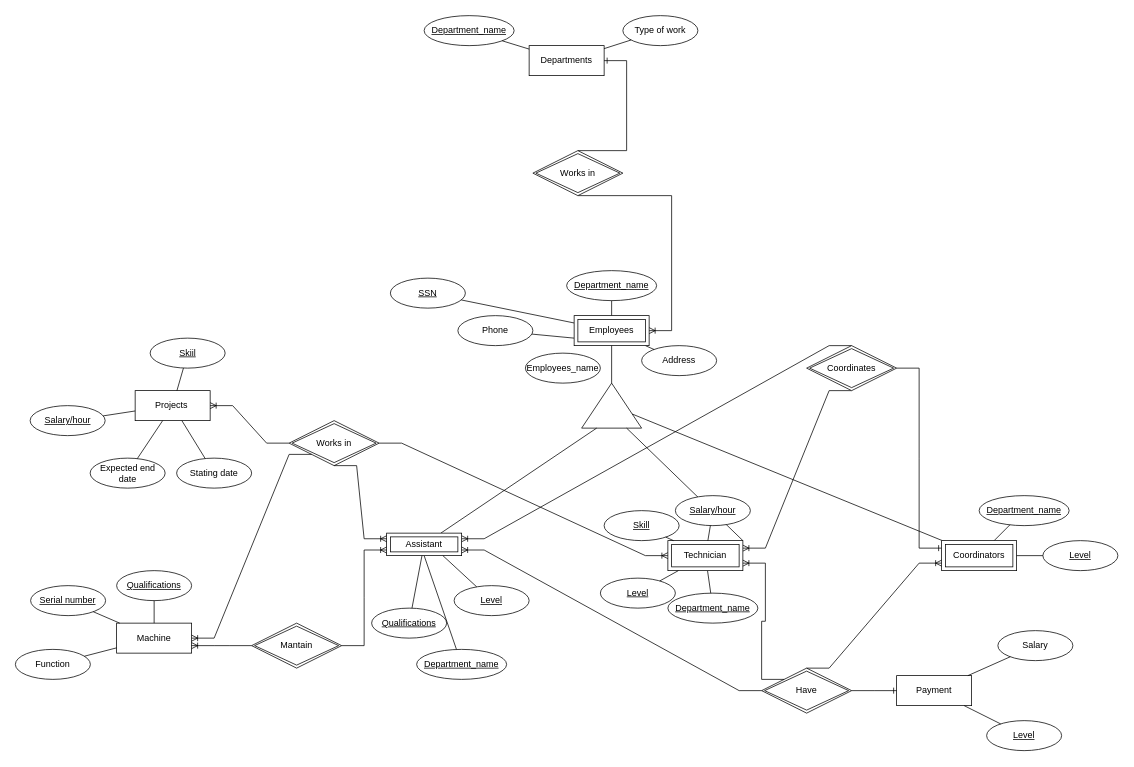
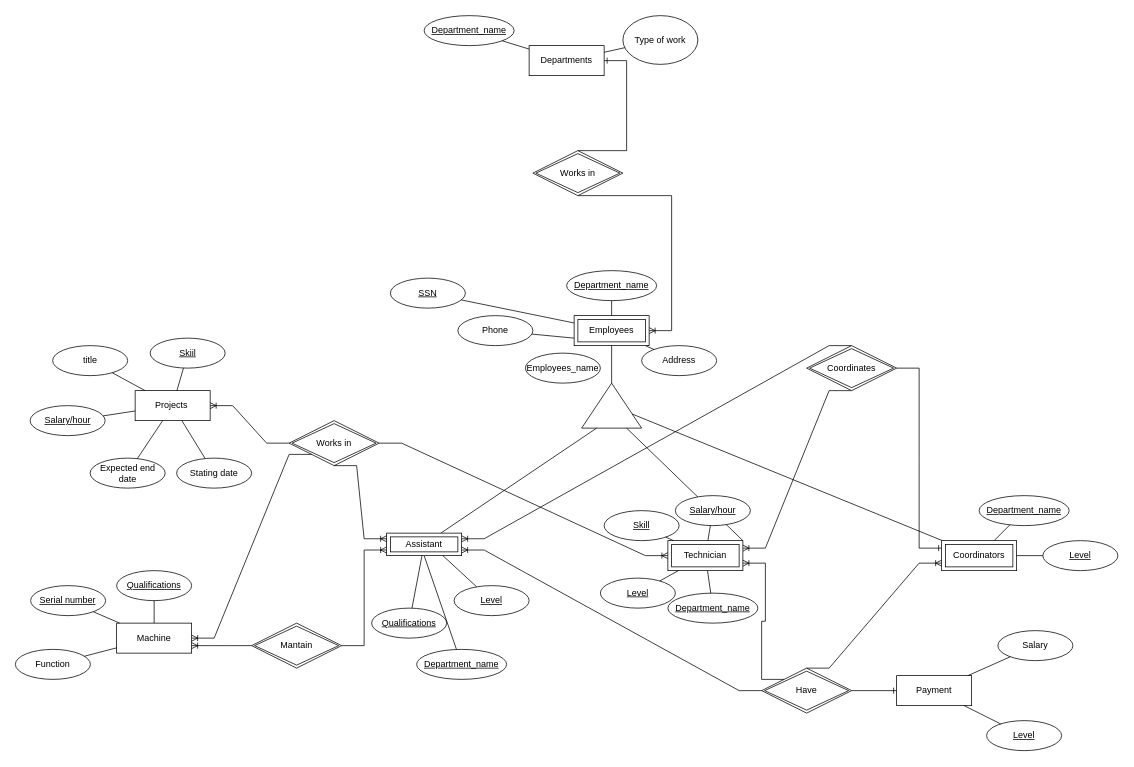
(660, 30) -> (660, 40)
none -> (90, 360)
none -> (128, 381)
